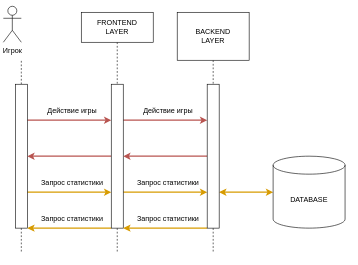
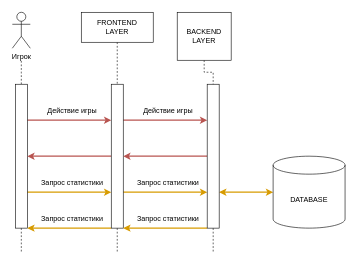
(12, 24) -> (21, 30)
(213, 36) -> (204, 36)
